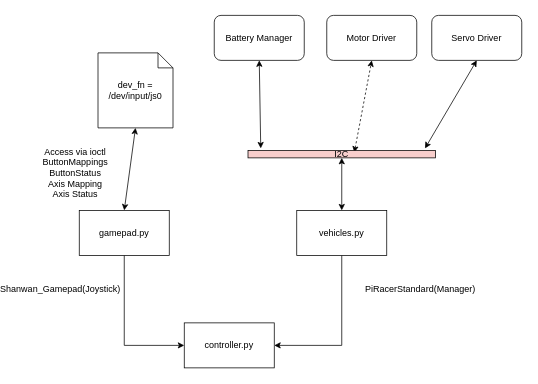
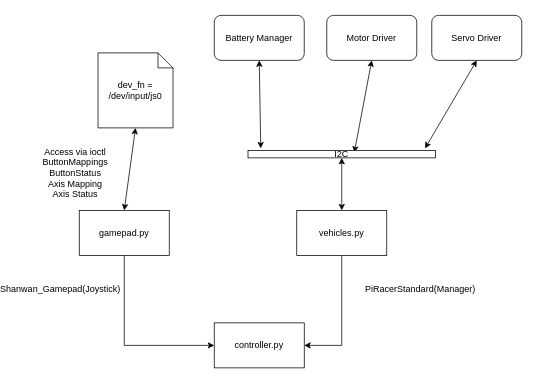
(363, 106) -> (363, 106)
(342, 154) -> (342, 154)
(229, 345) -> (259, 345)
